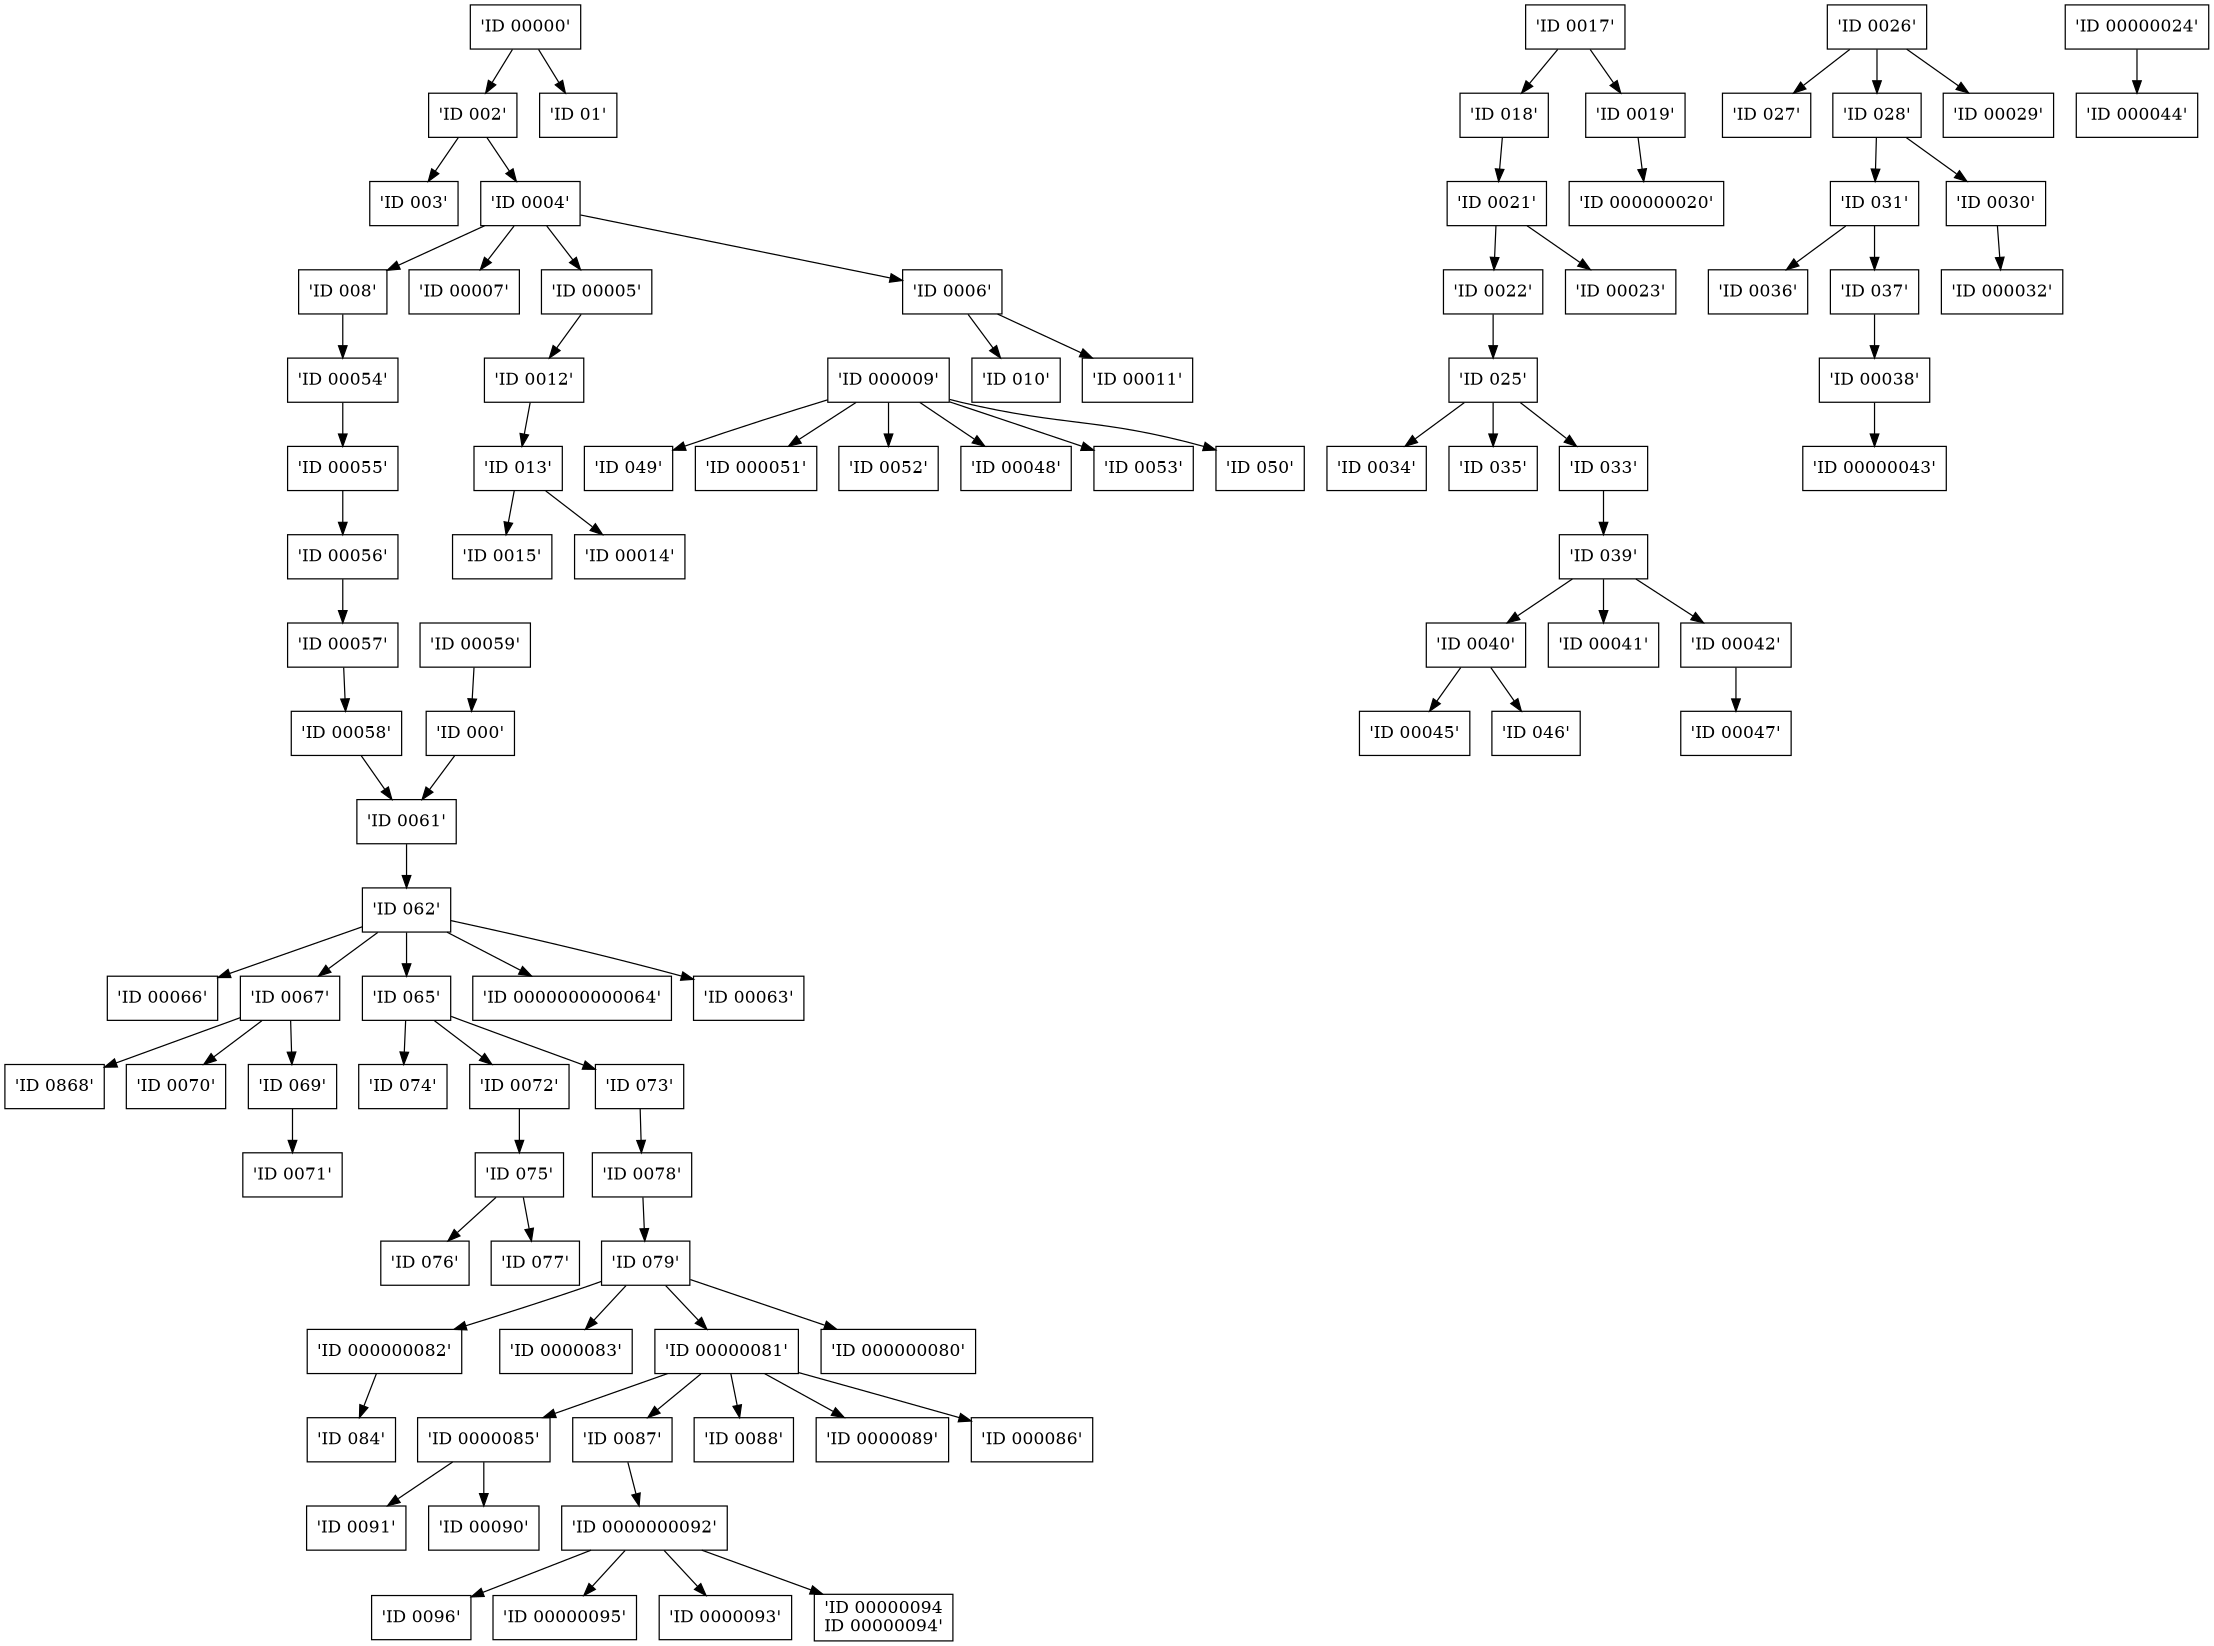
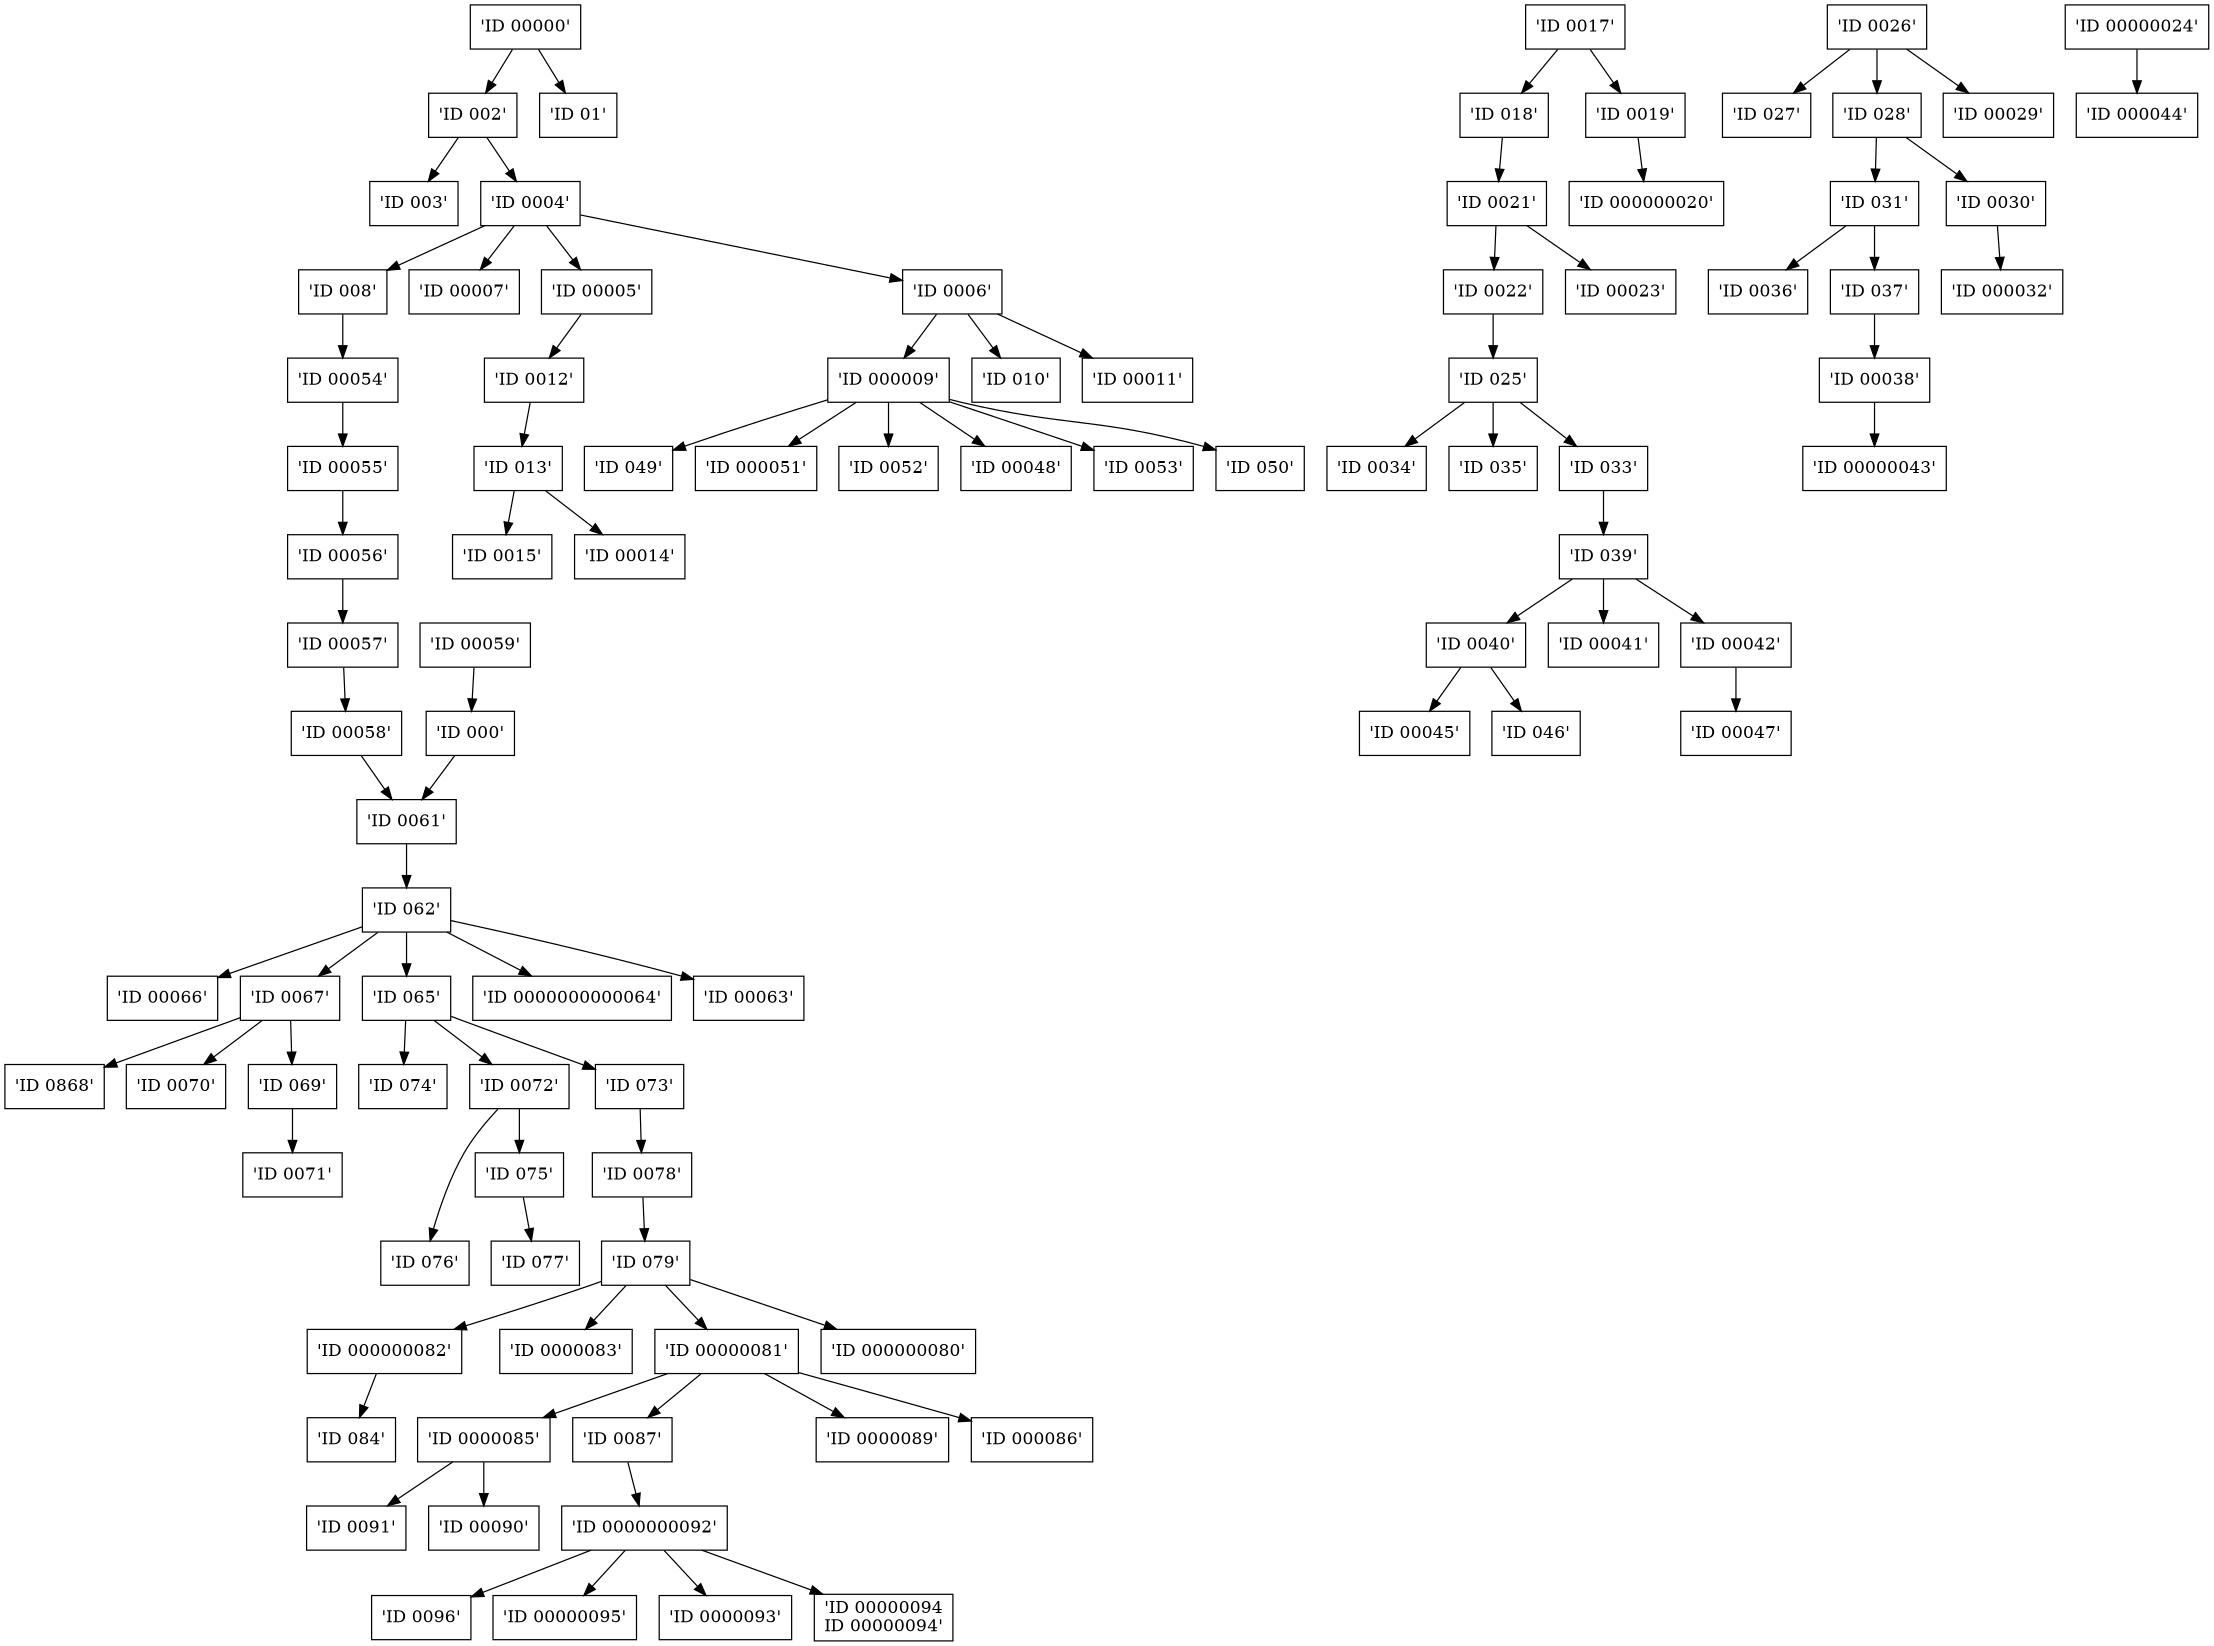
none -> (924, 331)
(477, 1215) -> (458, 1165)
(744, 1440) -> none
